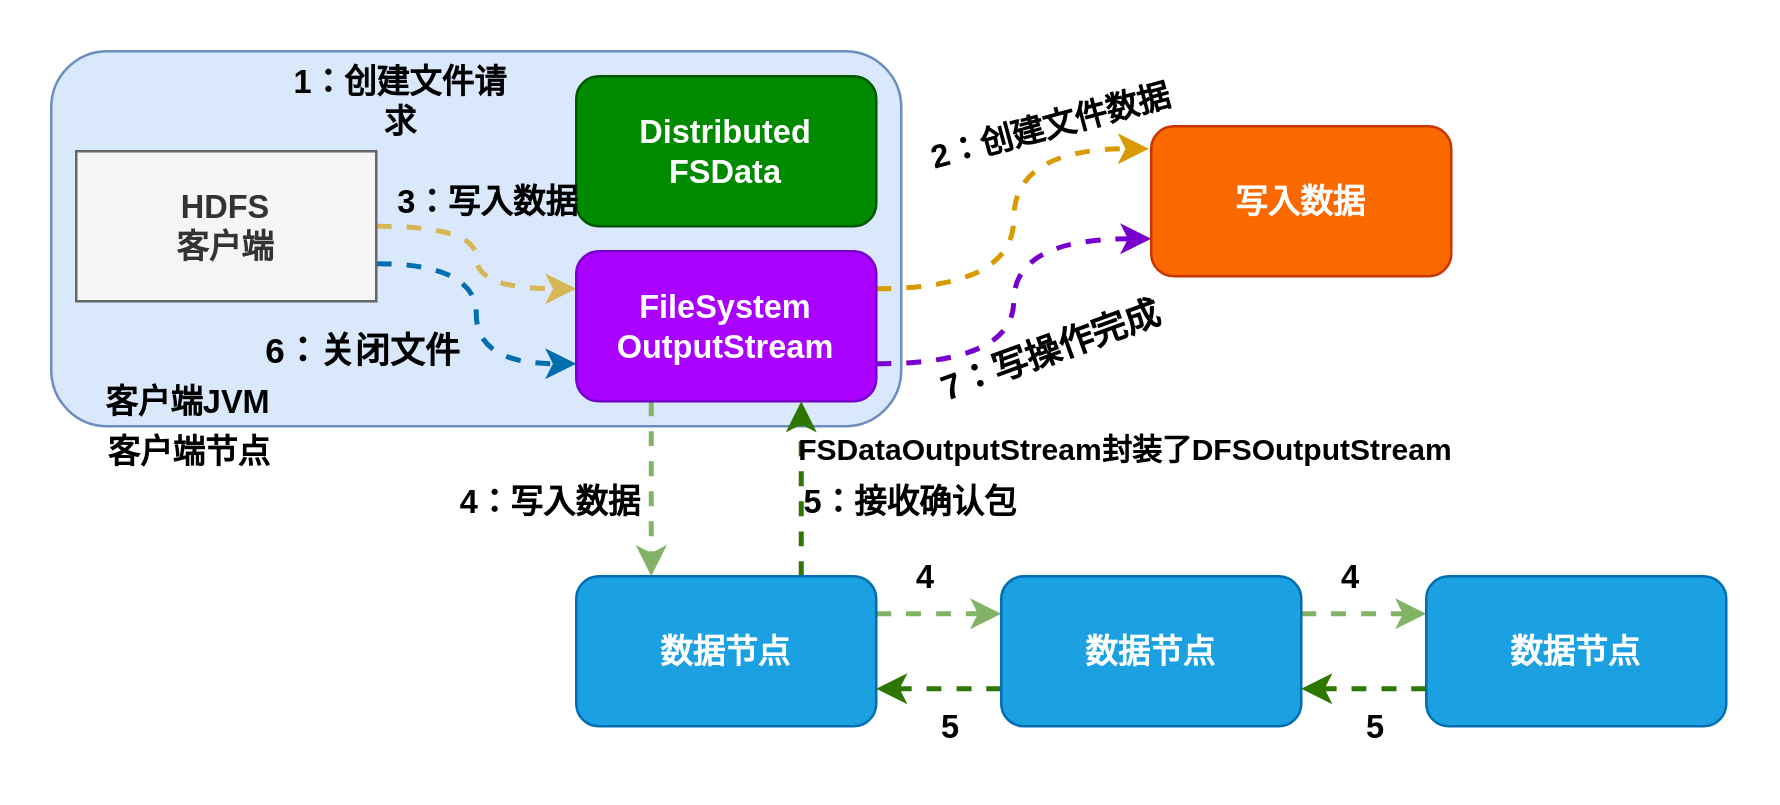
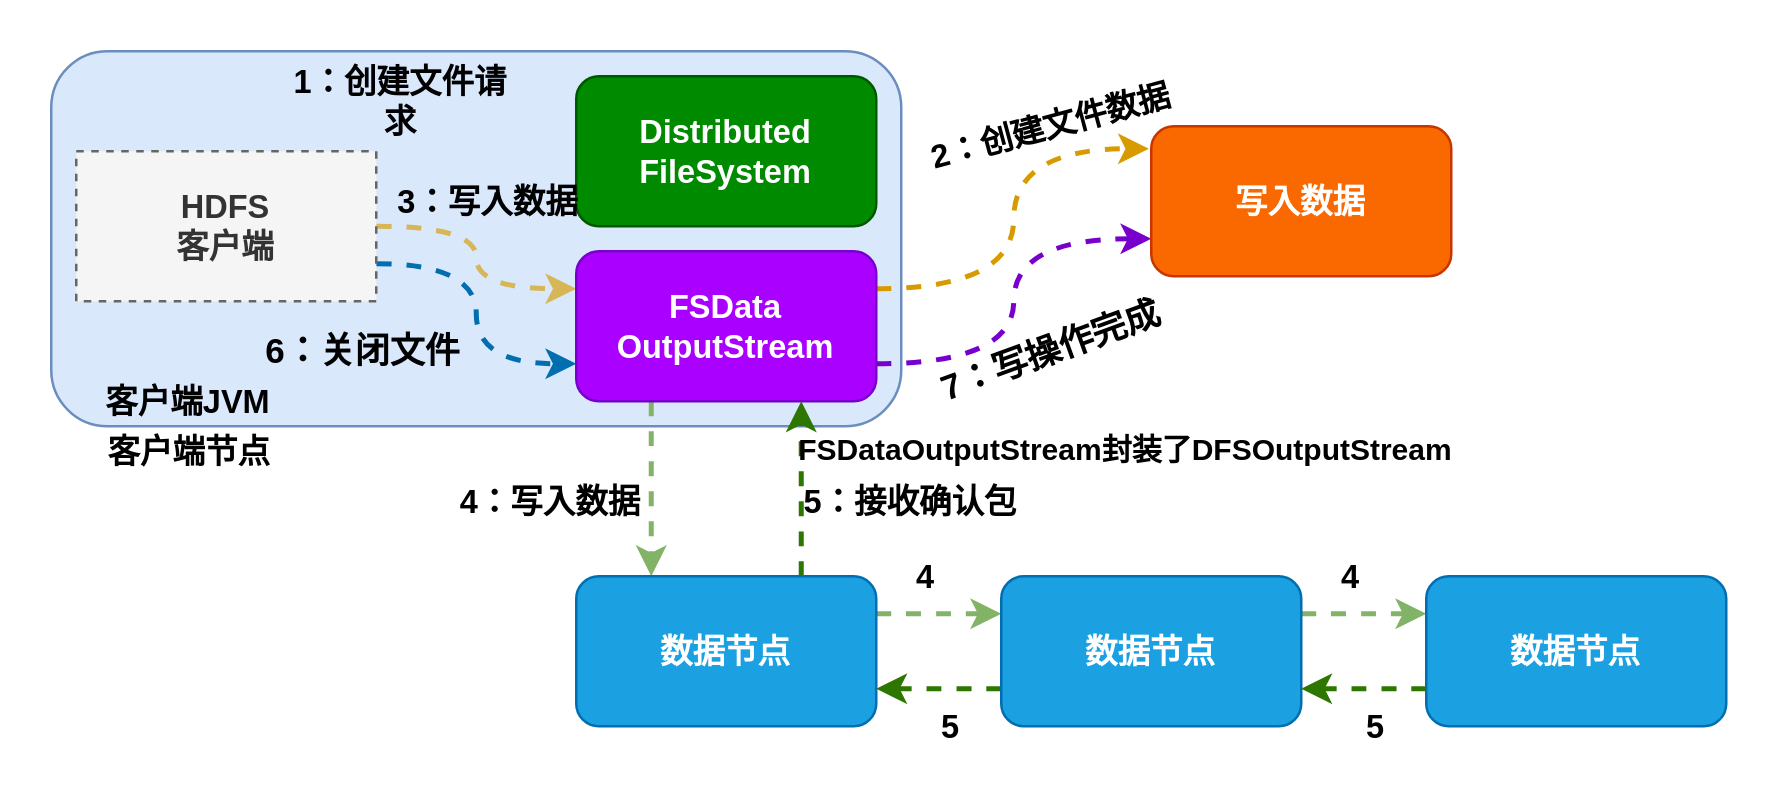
(726, 151) -> (726, 151)
(226, 226) -> (226, 226)
(726, 326) -> (726, 326)
